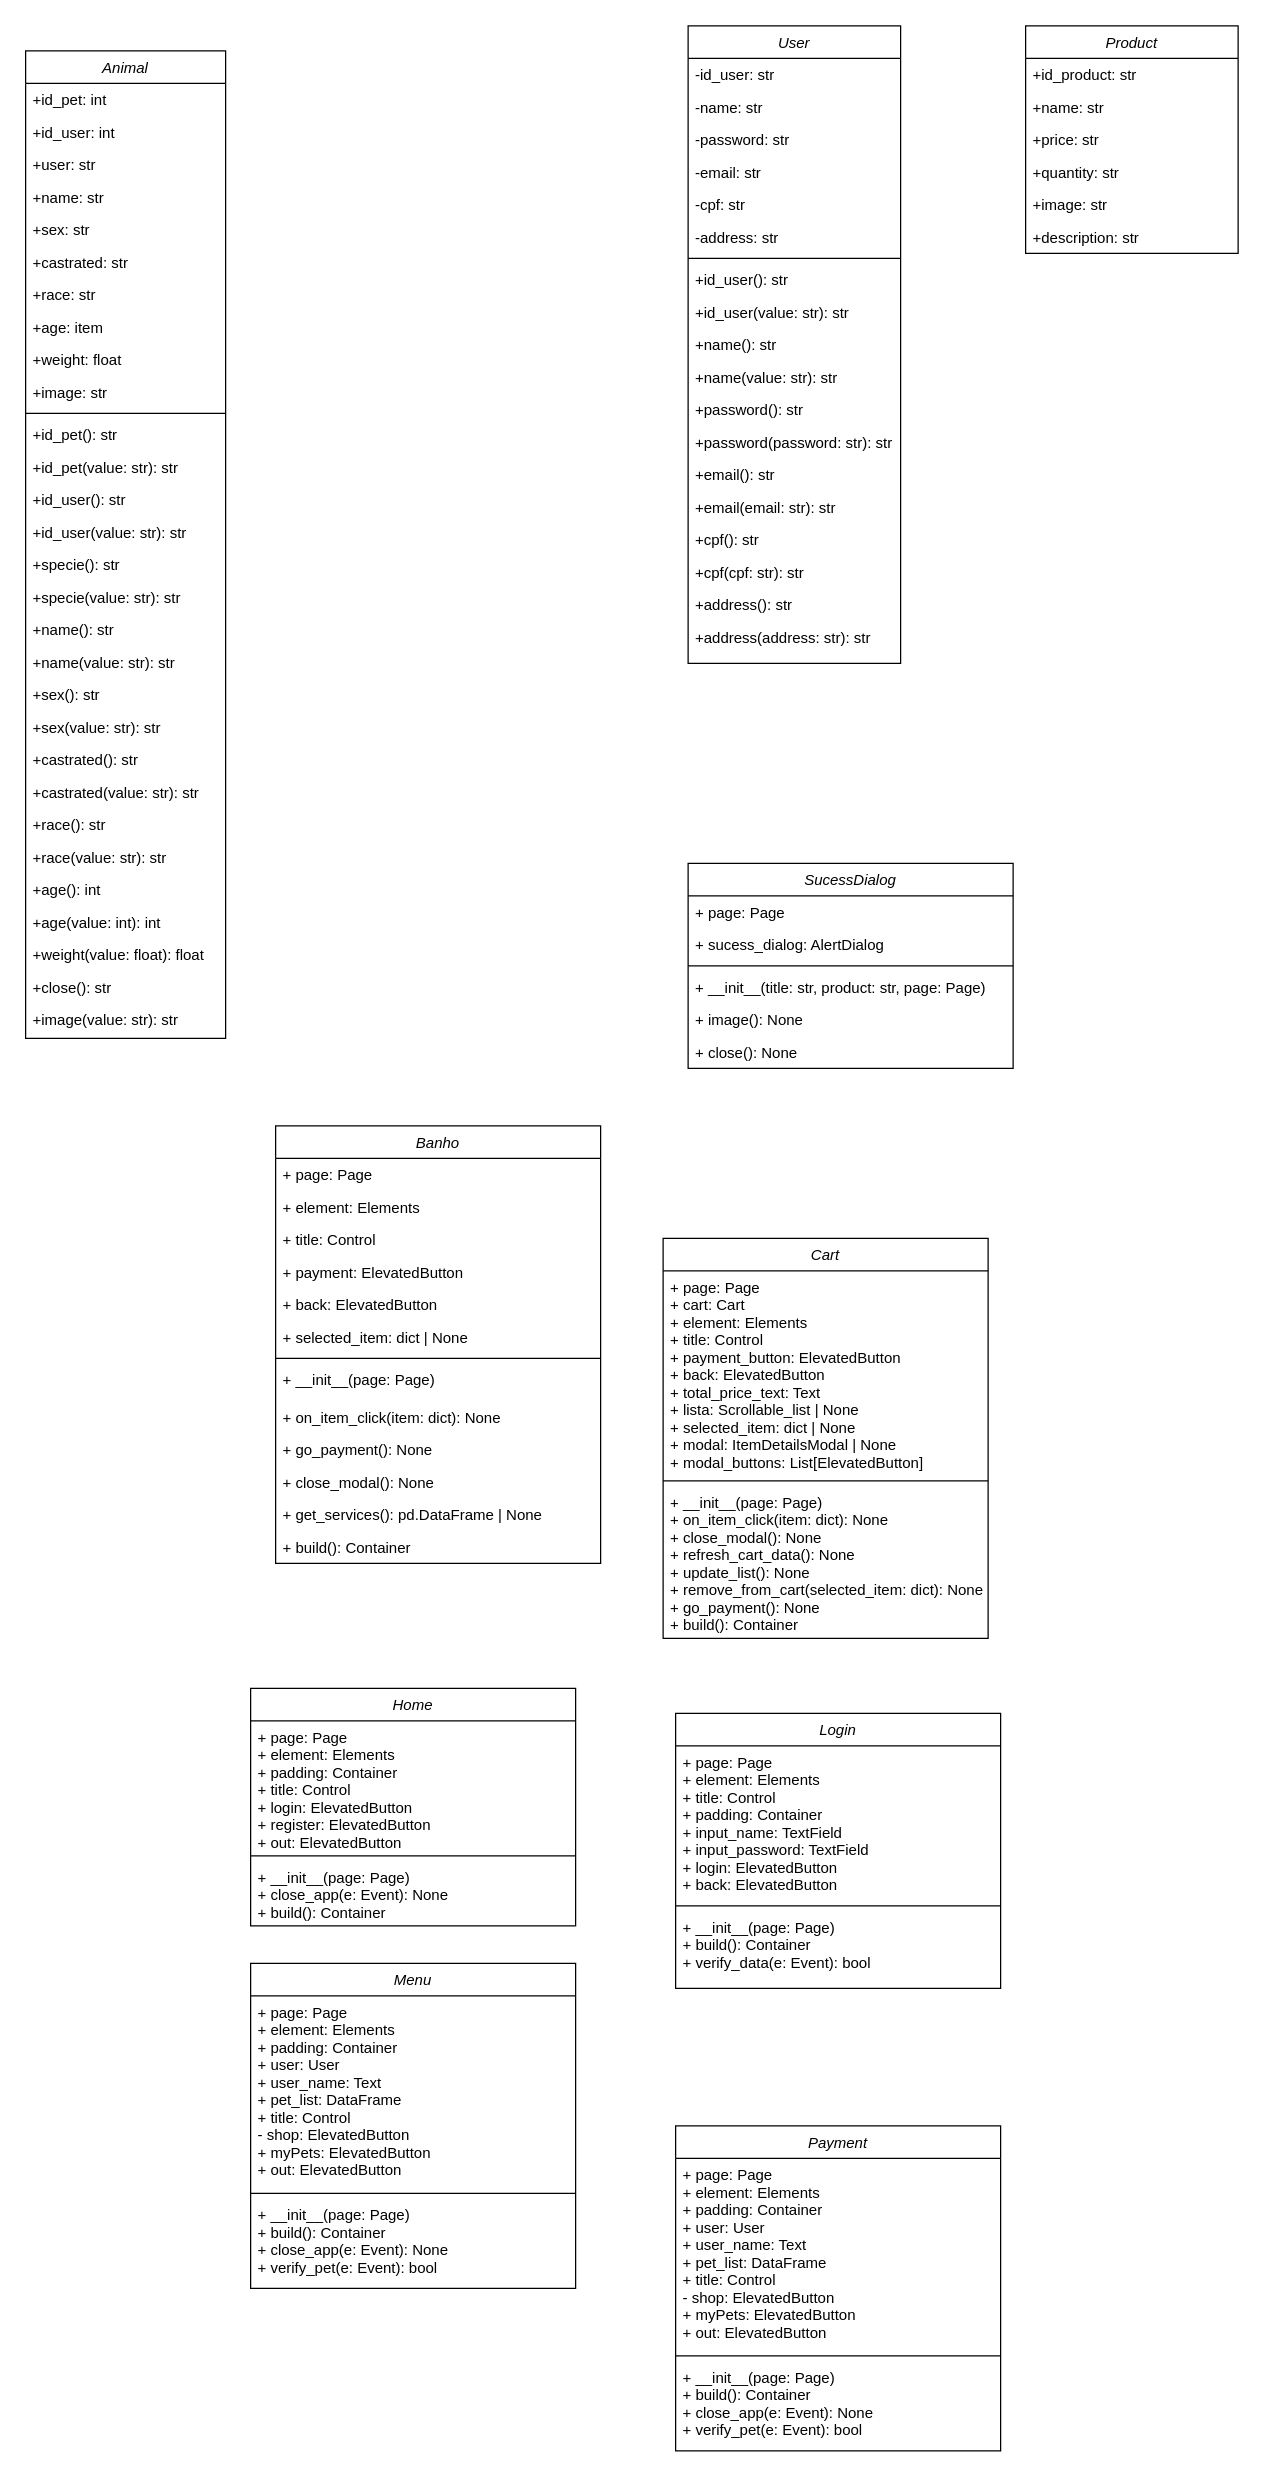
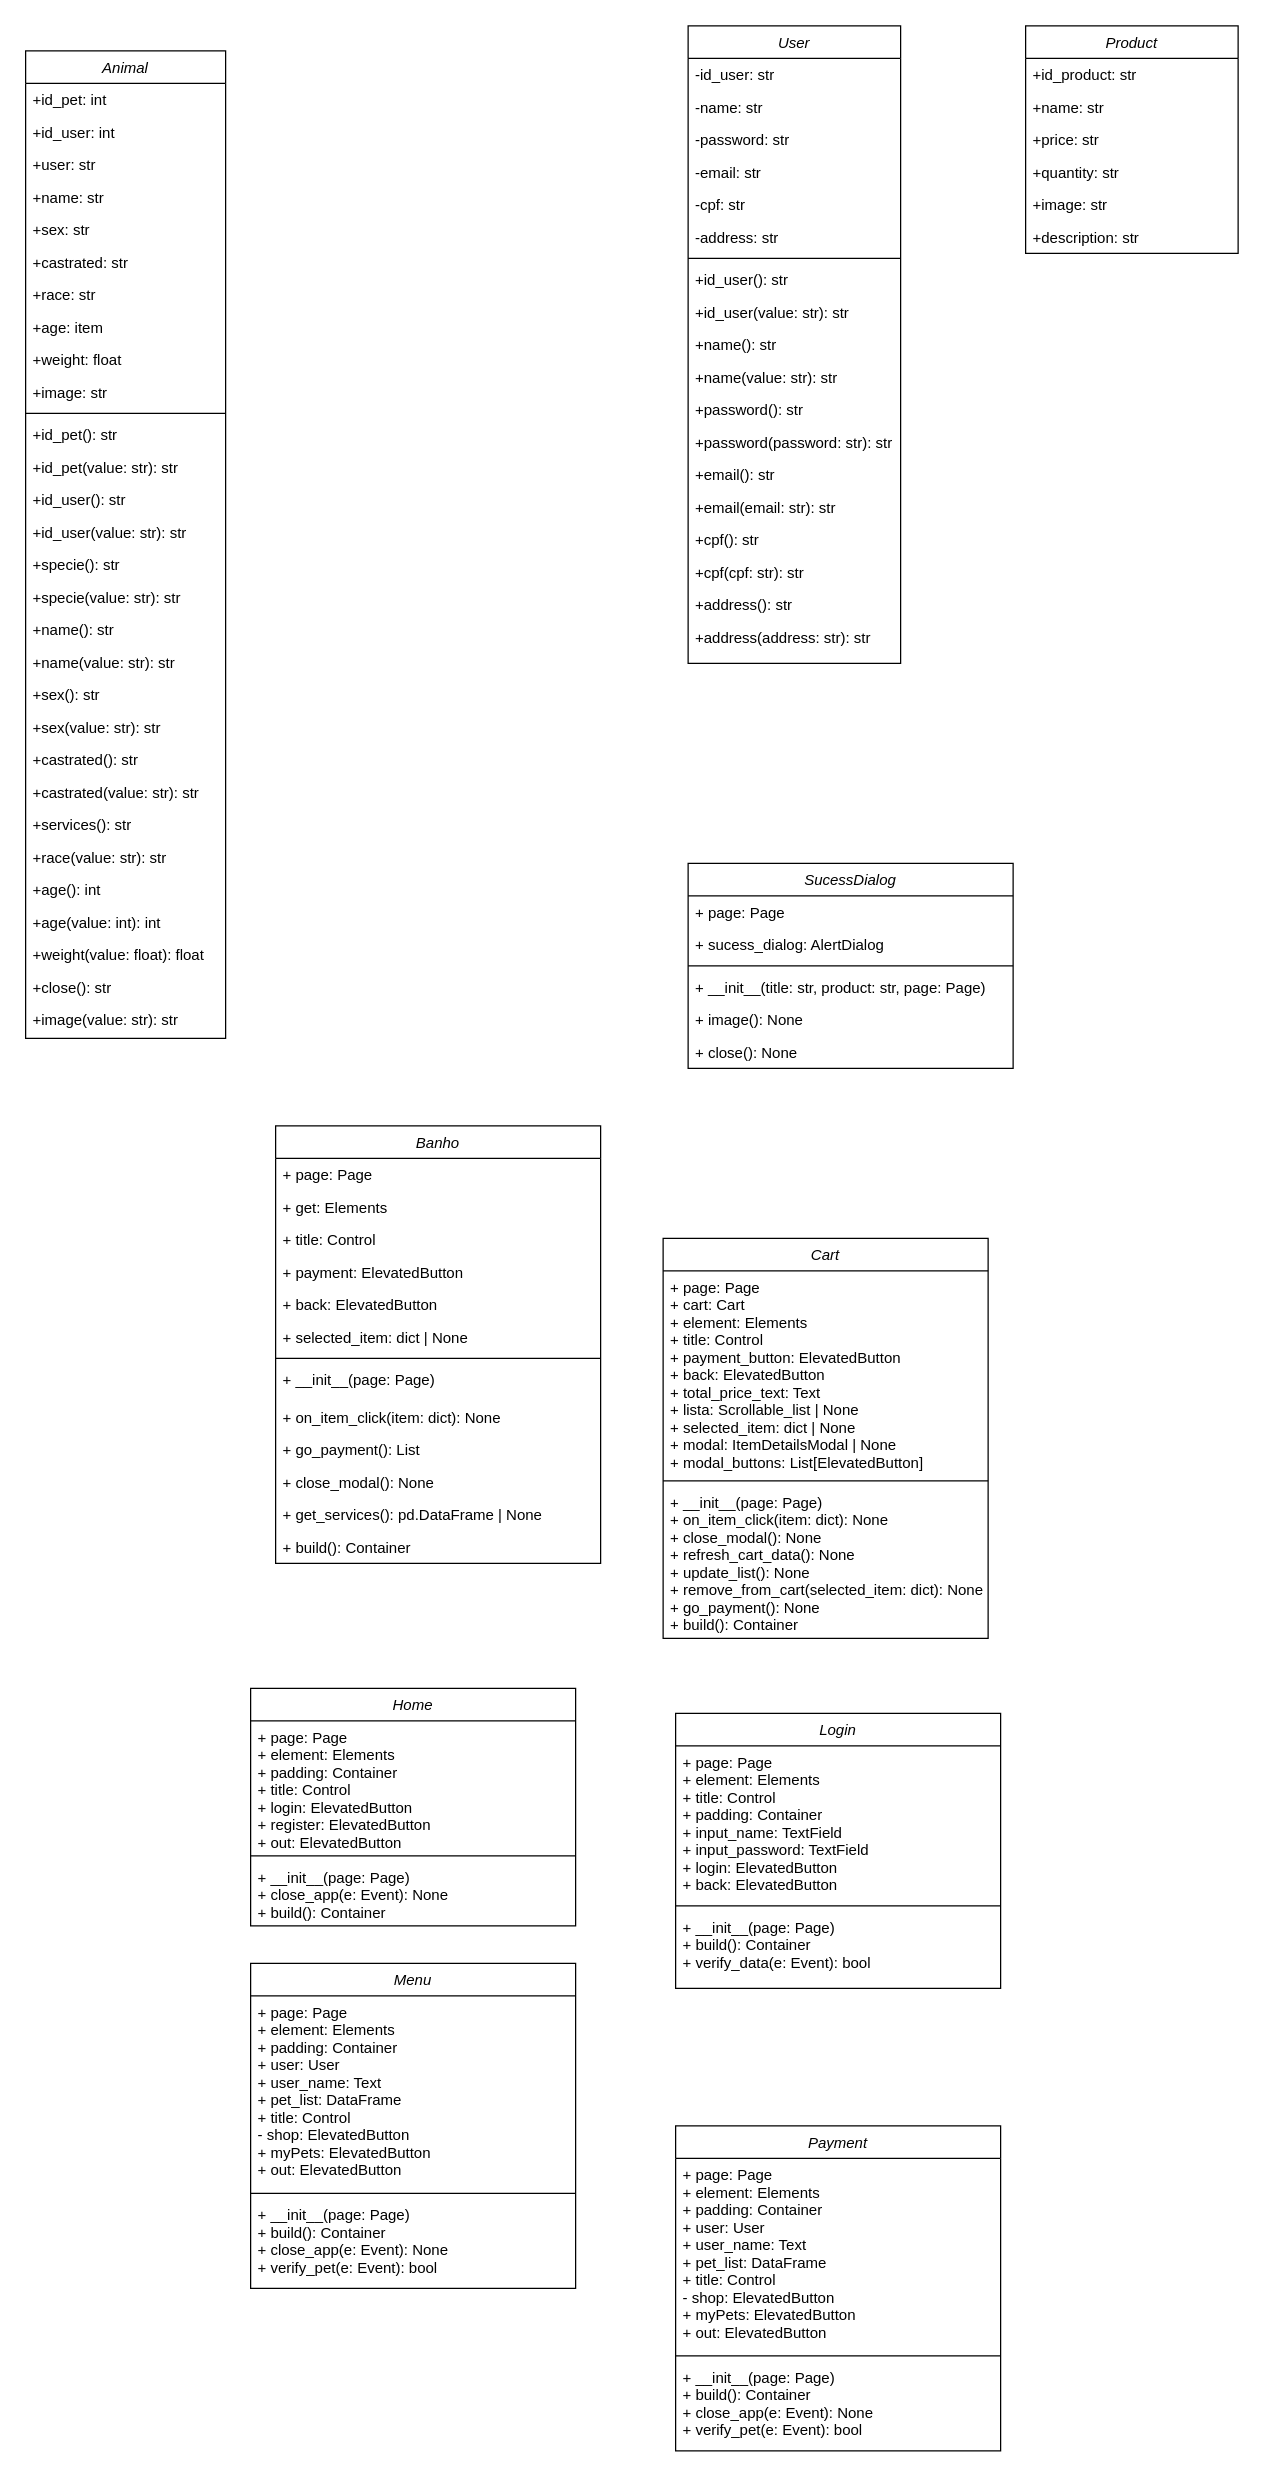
(79, 825) -> (94, 825)
(353, 1208) -> (338, 1208)
(361, 1450) -> (359, 1450)
